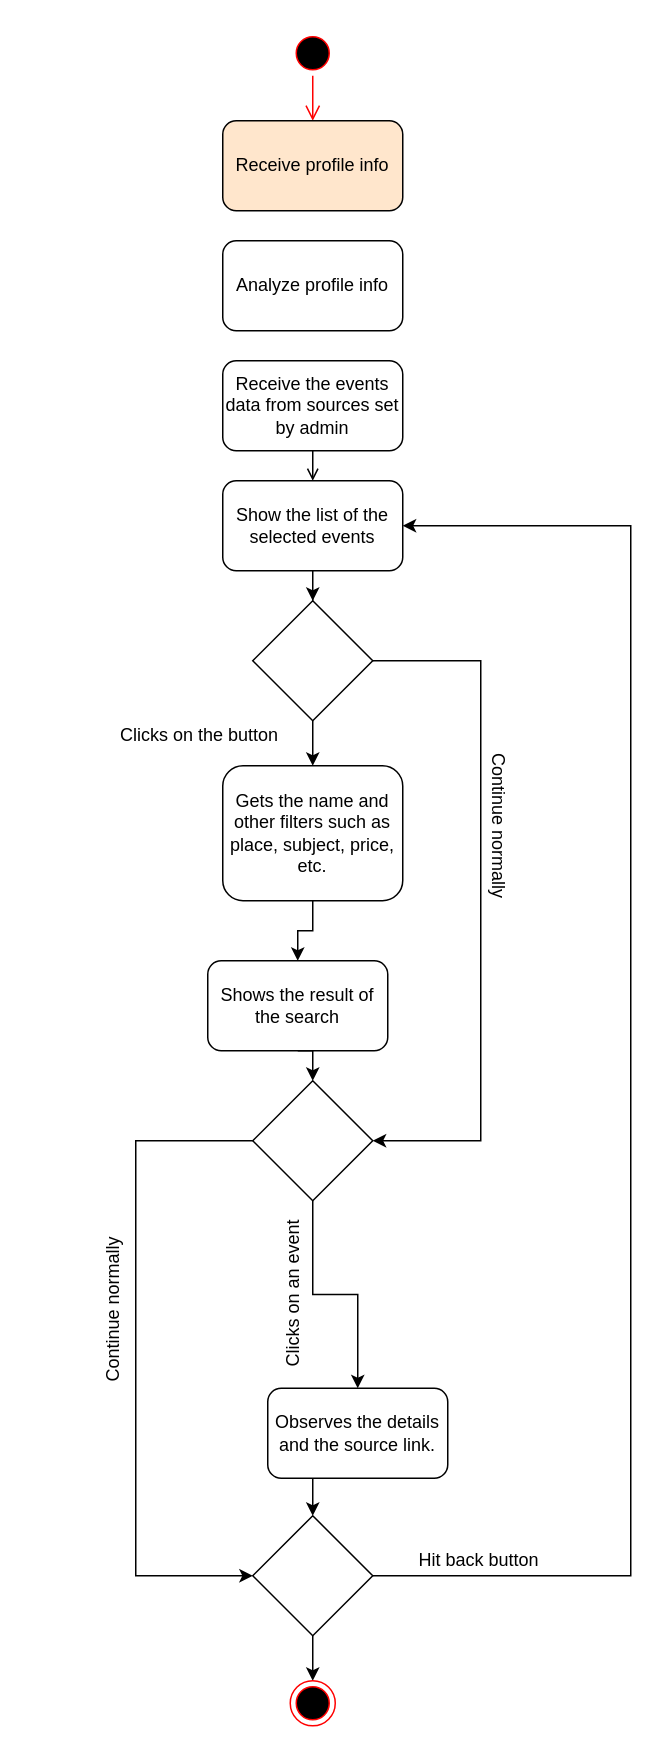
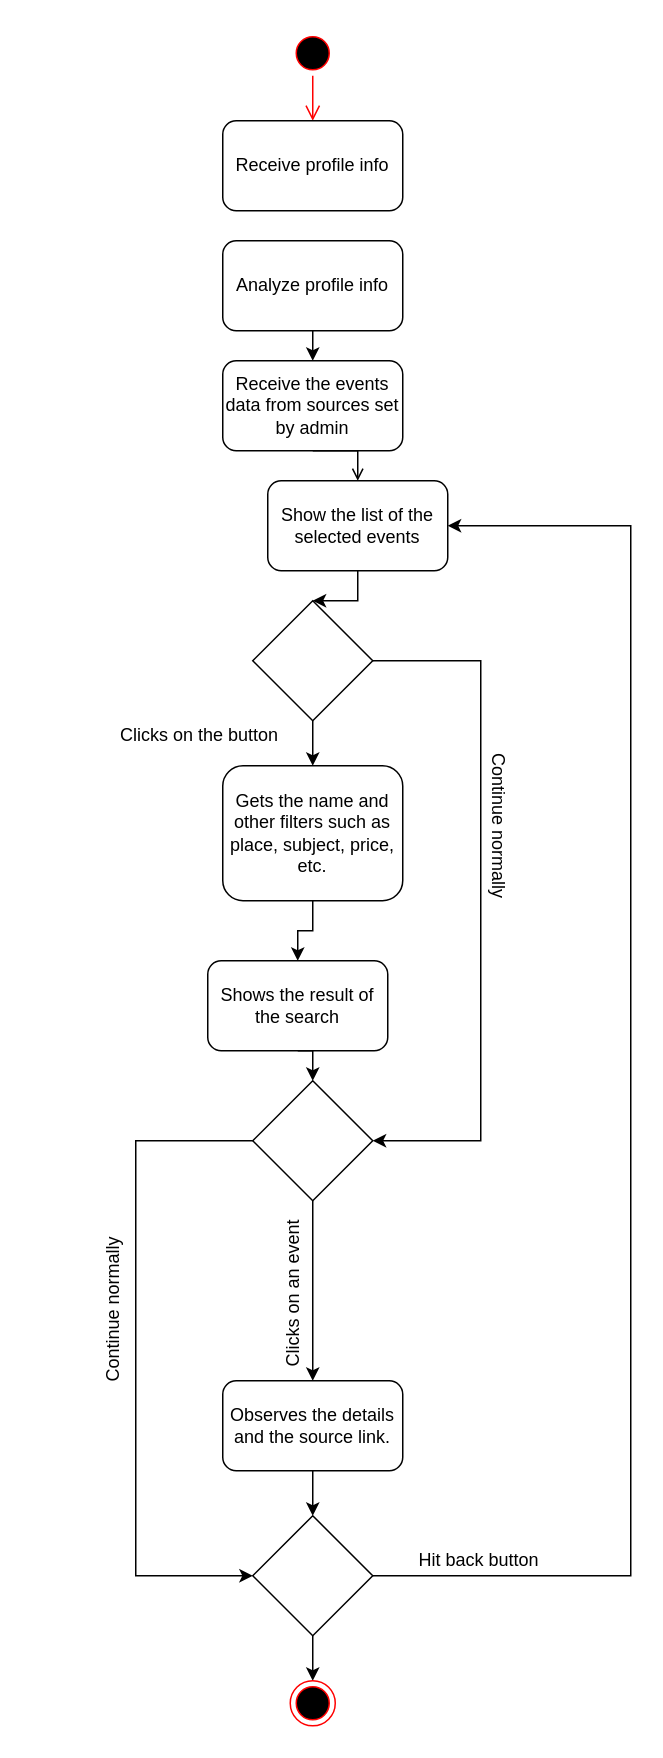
(313, 166) -> (313, 166)
none -> (313, 341)
(313, 526) -> (358, 526)
(358, 1433) -> (313, 1426)
